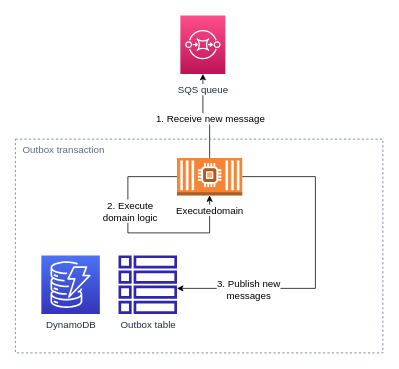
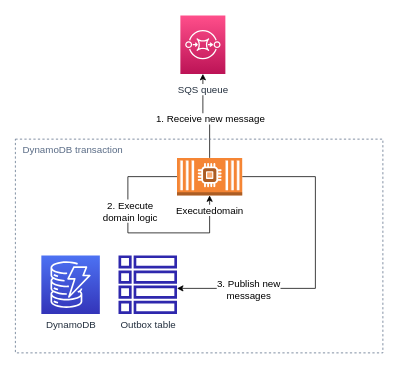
(69, 150) -> (75, 150)
